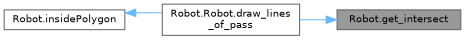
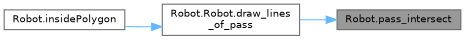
(149, 13) -> (138, 27)
(399, 20) -> (399, 20)
